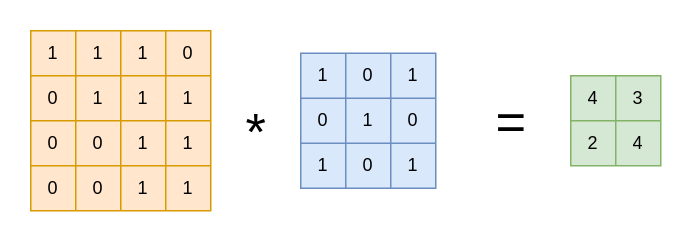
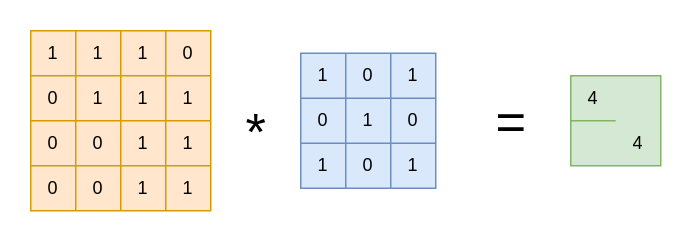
(638, 98) -> none
(593, 143) -> none
